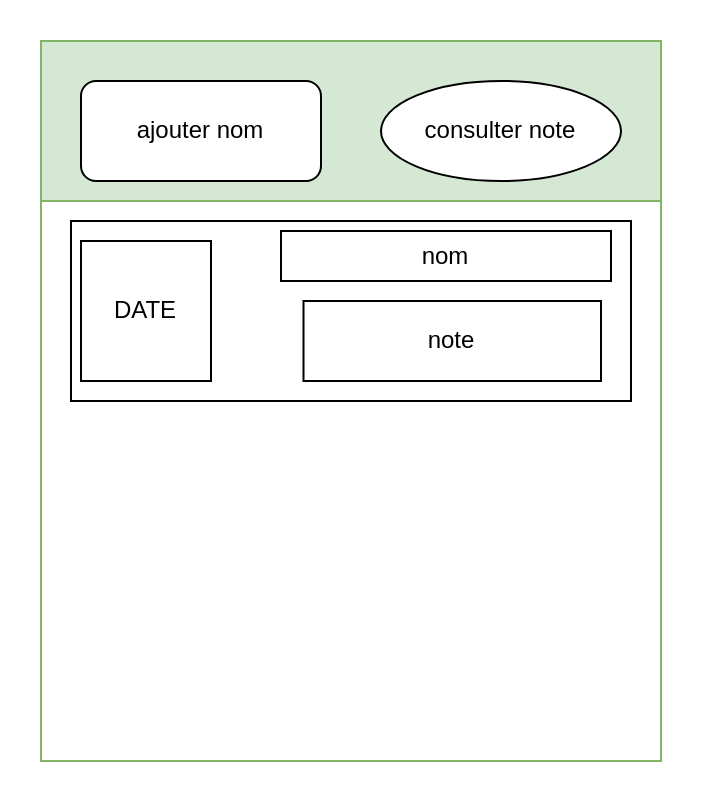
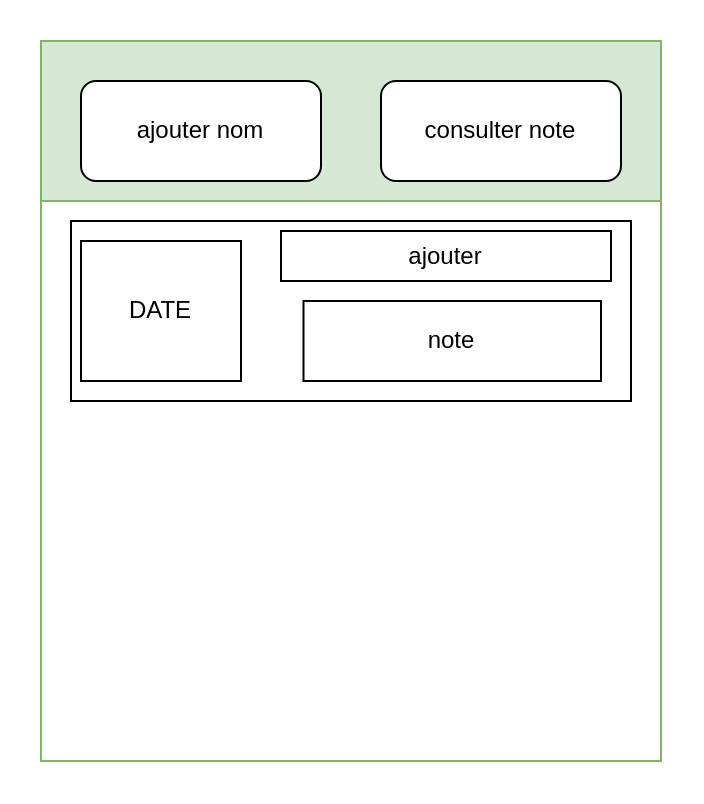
(501, 131) -> (501, 131)
(446, 257) -> (446, 257)
(146, 311) -> (161, 311)
